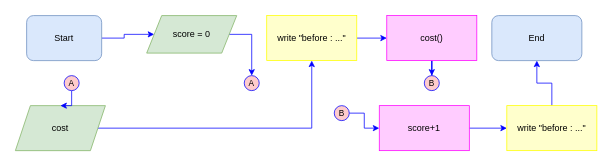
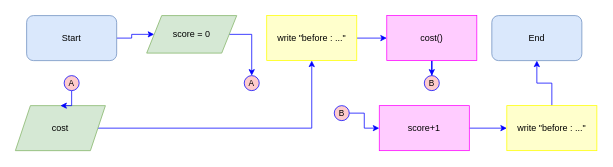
(64, 38) -> (72, 38)
